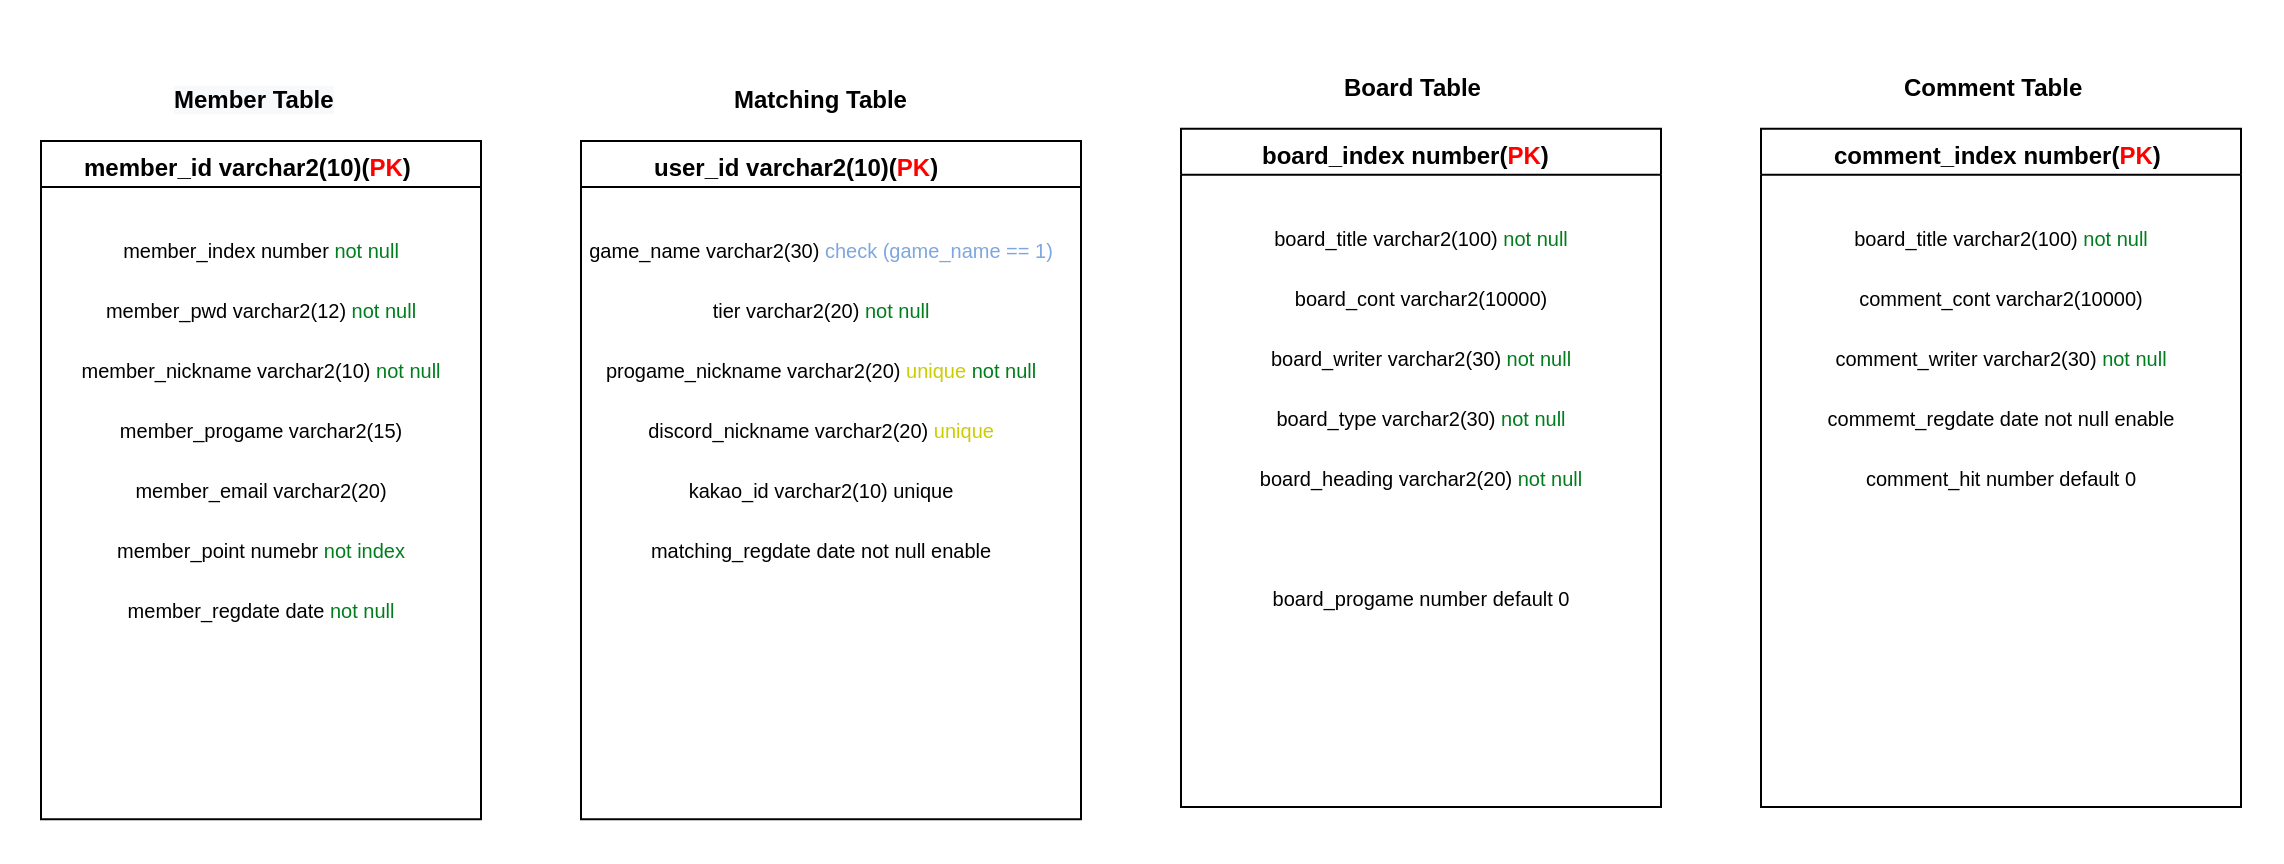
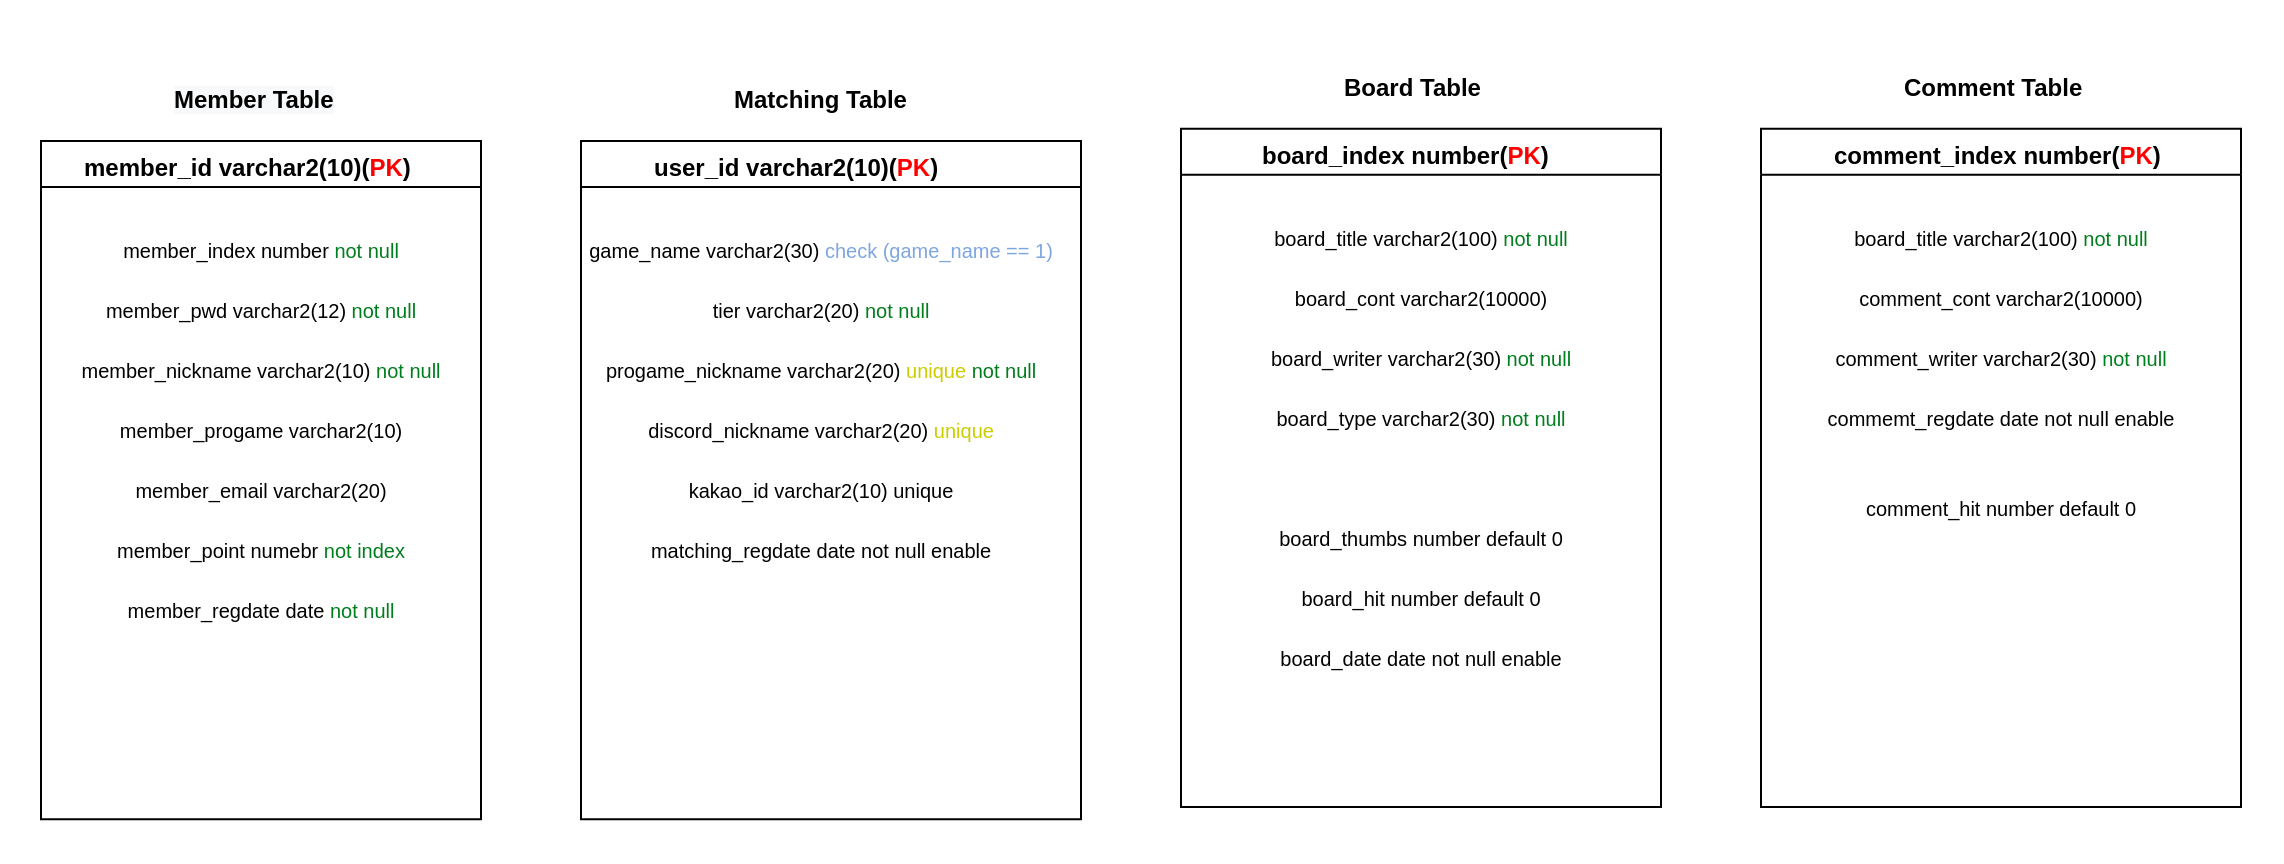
(262, 431) -> (262, 431)
(1421, 479) -> none
(2001, 479) -> (2001, 509)
none -> (1421, 539)
(1422, 599) -> (1422, 599)
none -> (1421, 659)
